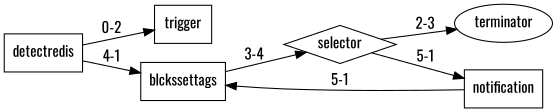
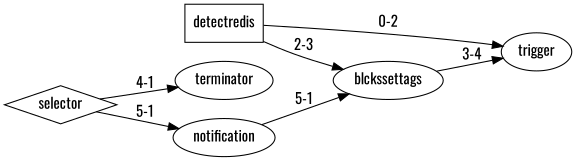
(183, 24) -> (537, 52)
(426, 25) -> (145, 84)
(112, 58) -> (304, 46)
(261, 63) -> (465, 66)
(183, 81) -> (388, 80)
(504, 89) -> (224, 138)
